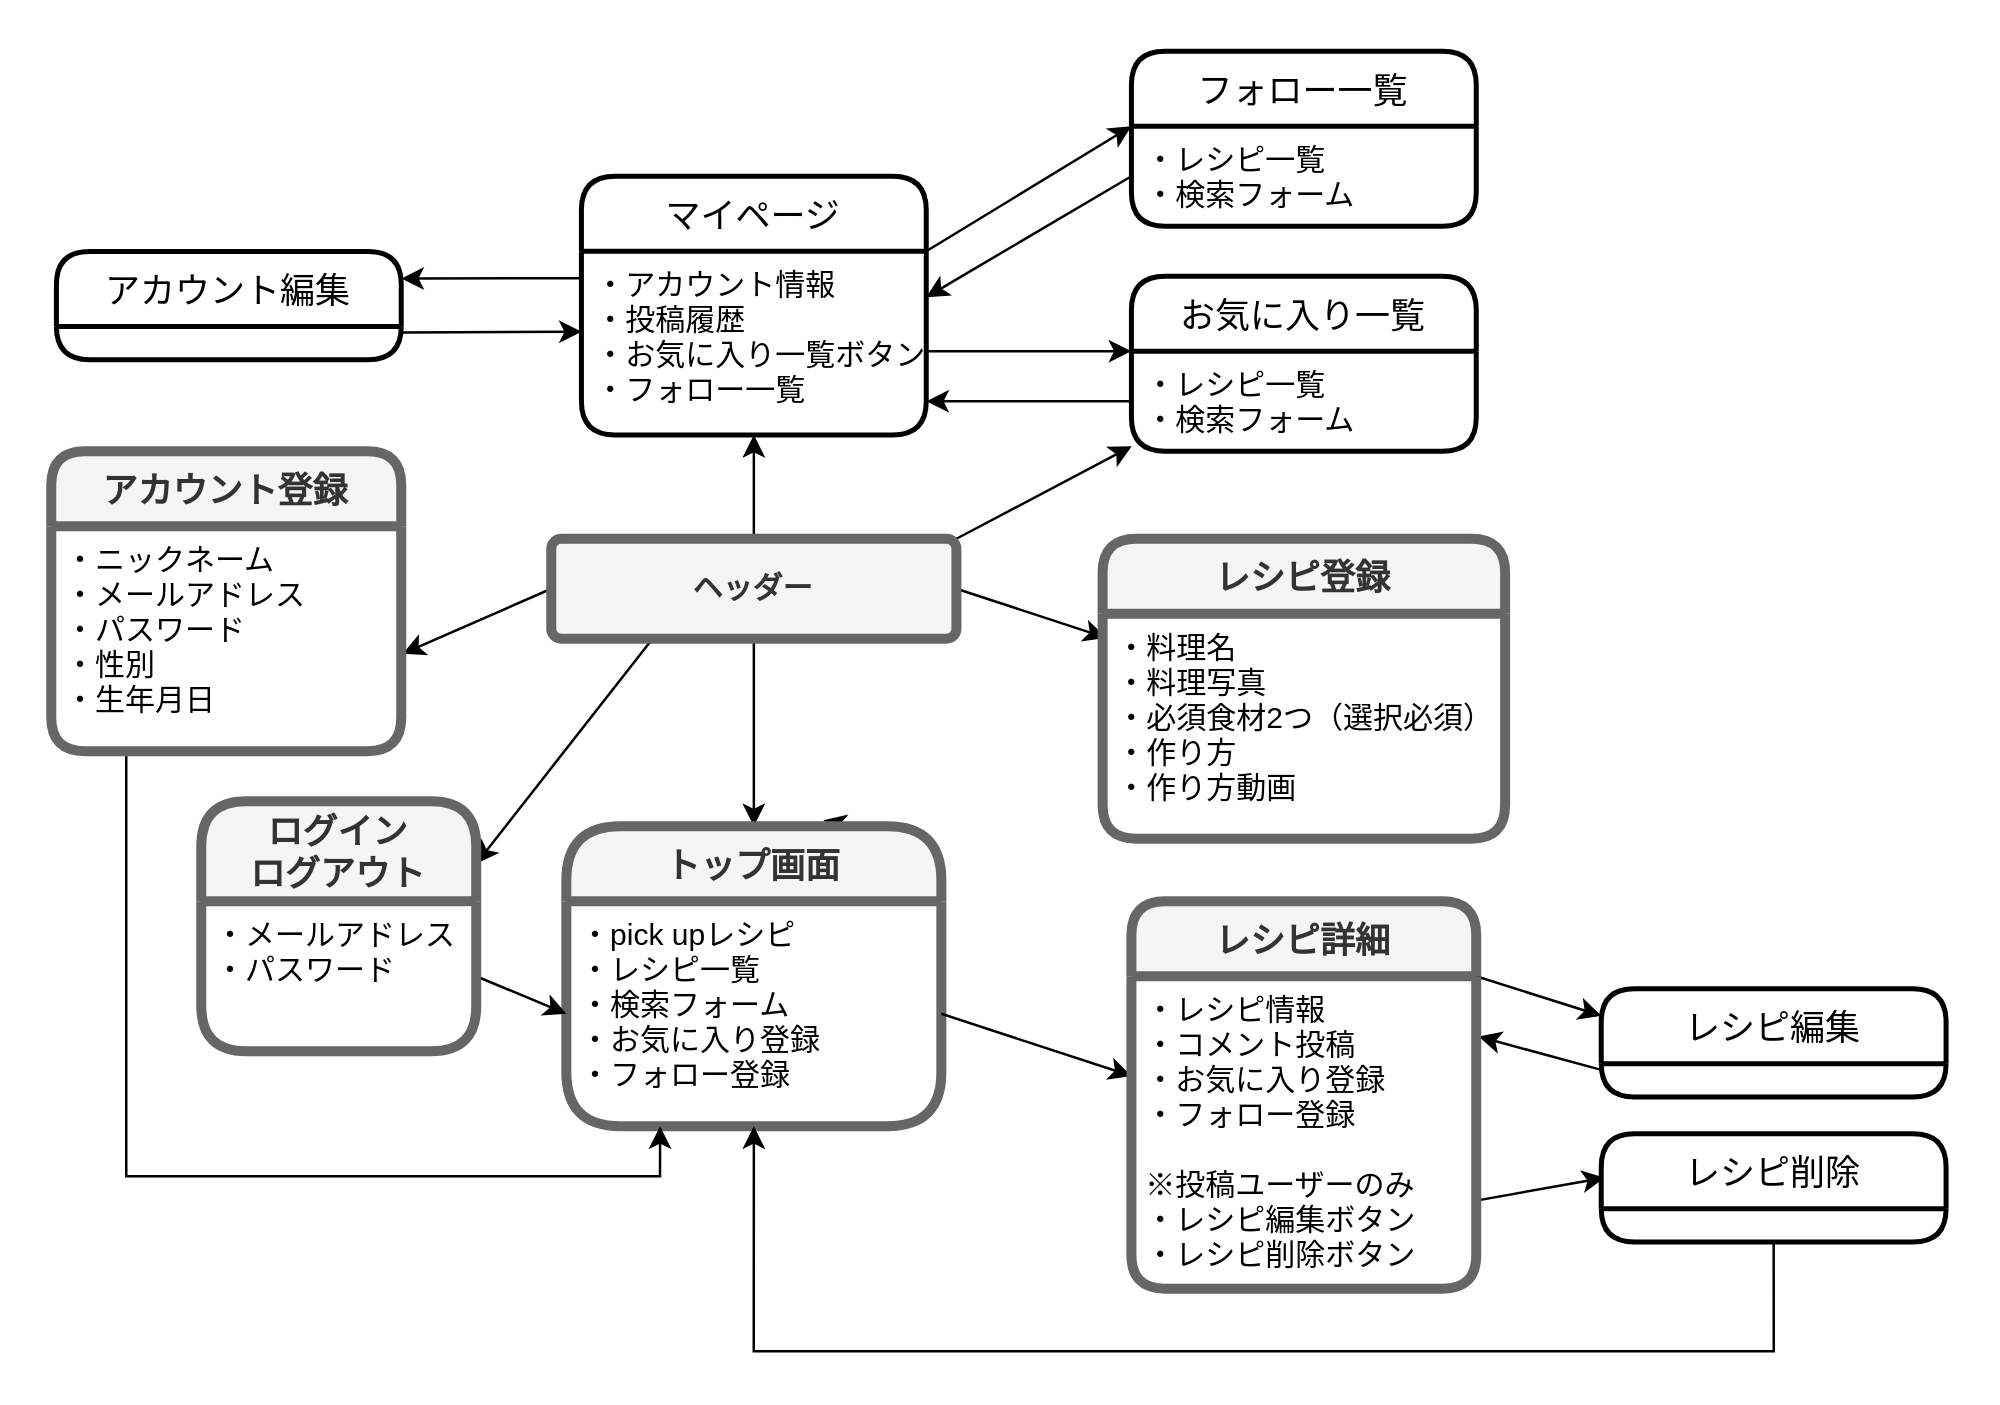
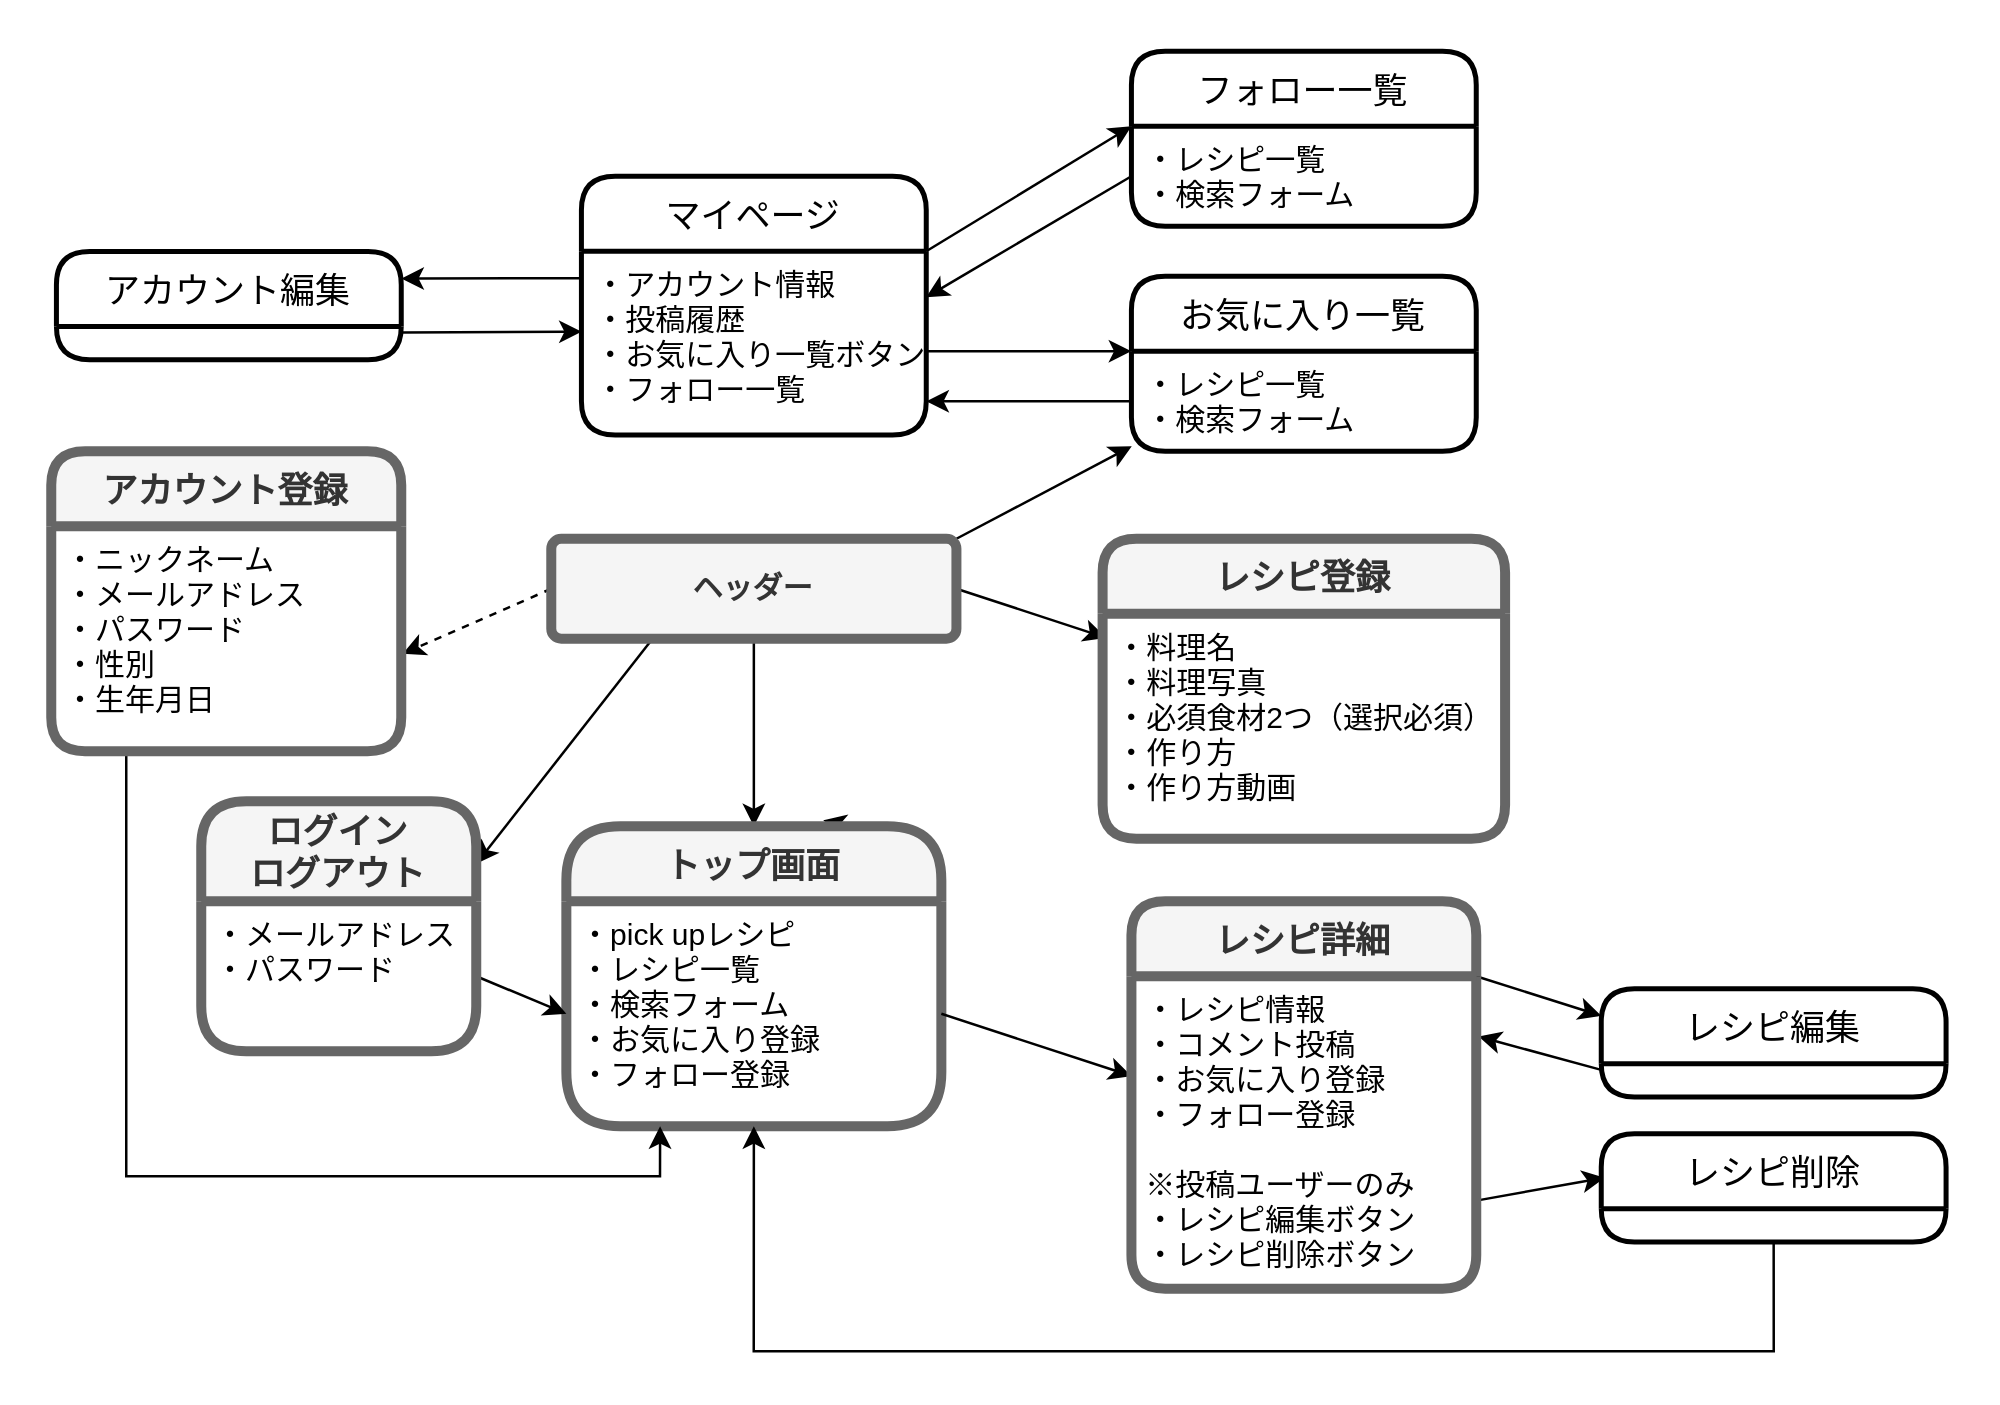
(754, 493) -> none
(481, 619) -> (481, 619)
